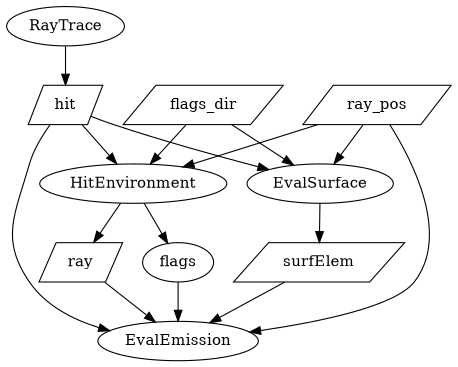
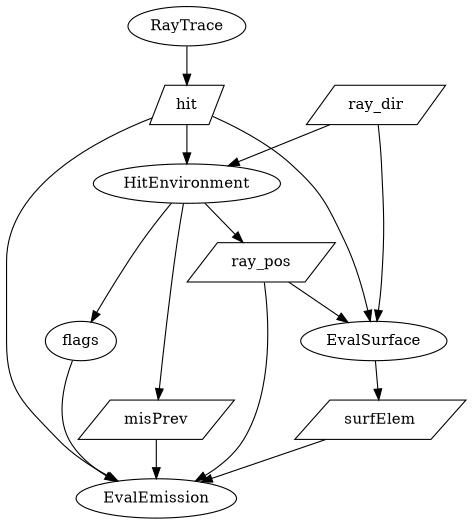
(203, 105) -> (376, 105)
(250, 146) -> (220, 219)
(81, 262) -> (156, 420)
